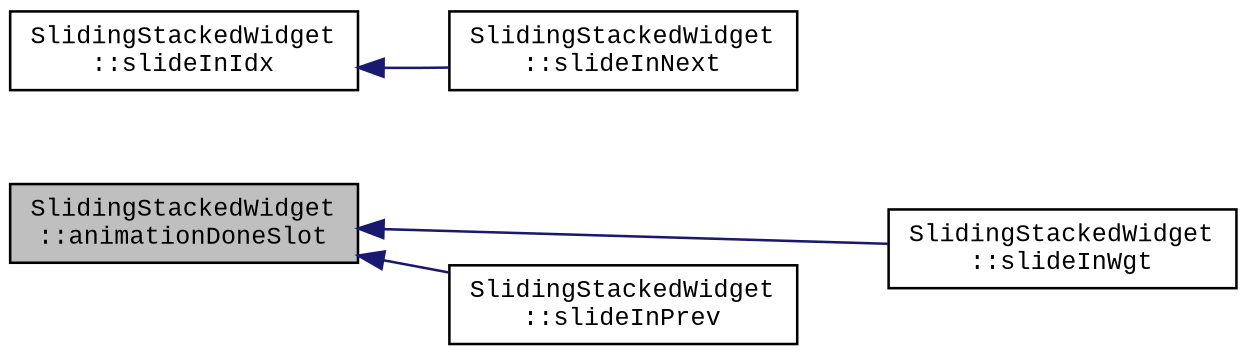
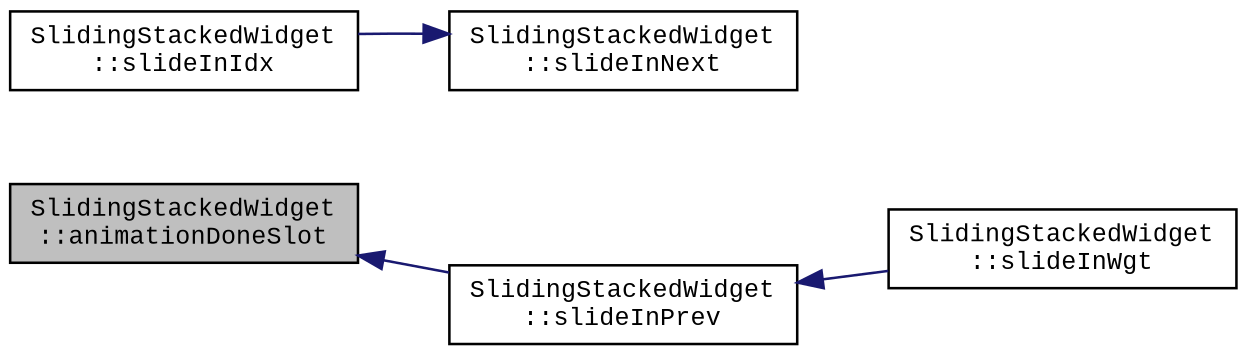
(416, 68) -> (391, 34)
(636, 236) -> (856, 275)
